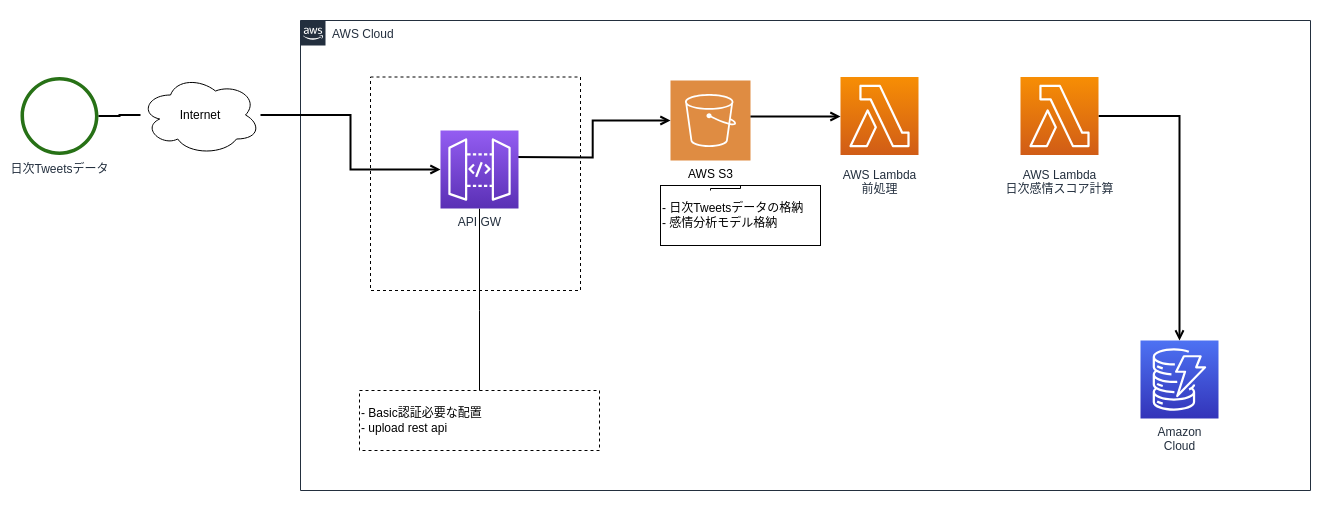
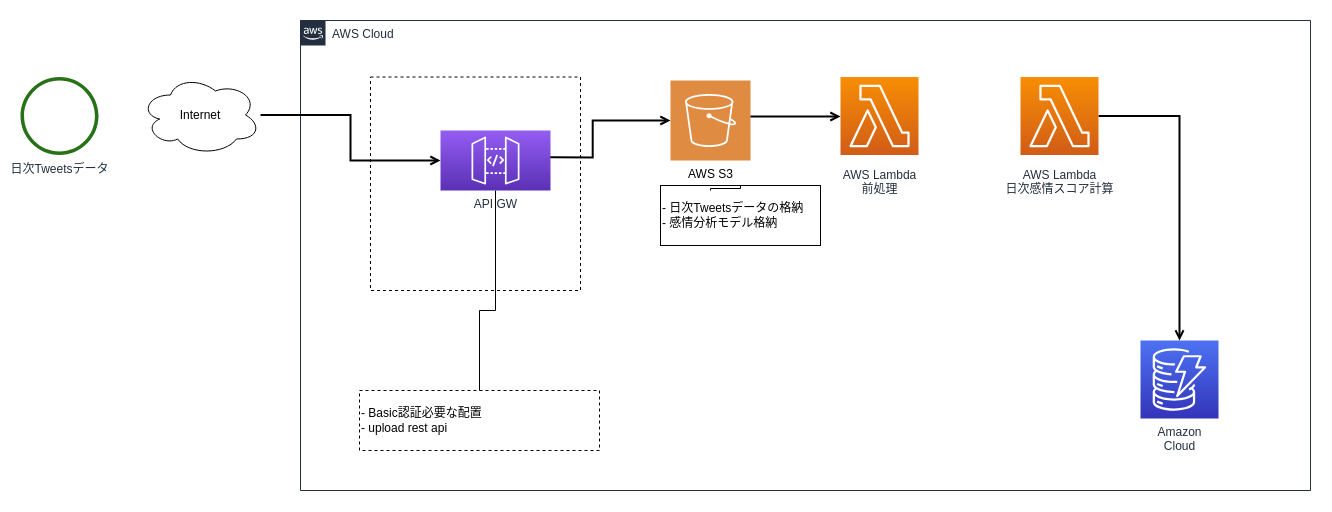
(120, 116) -> none
(480, 170) -> (496, 161)
